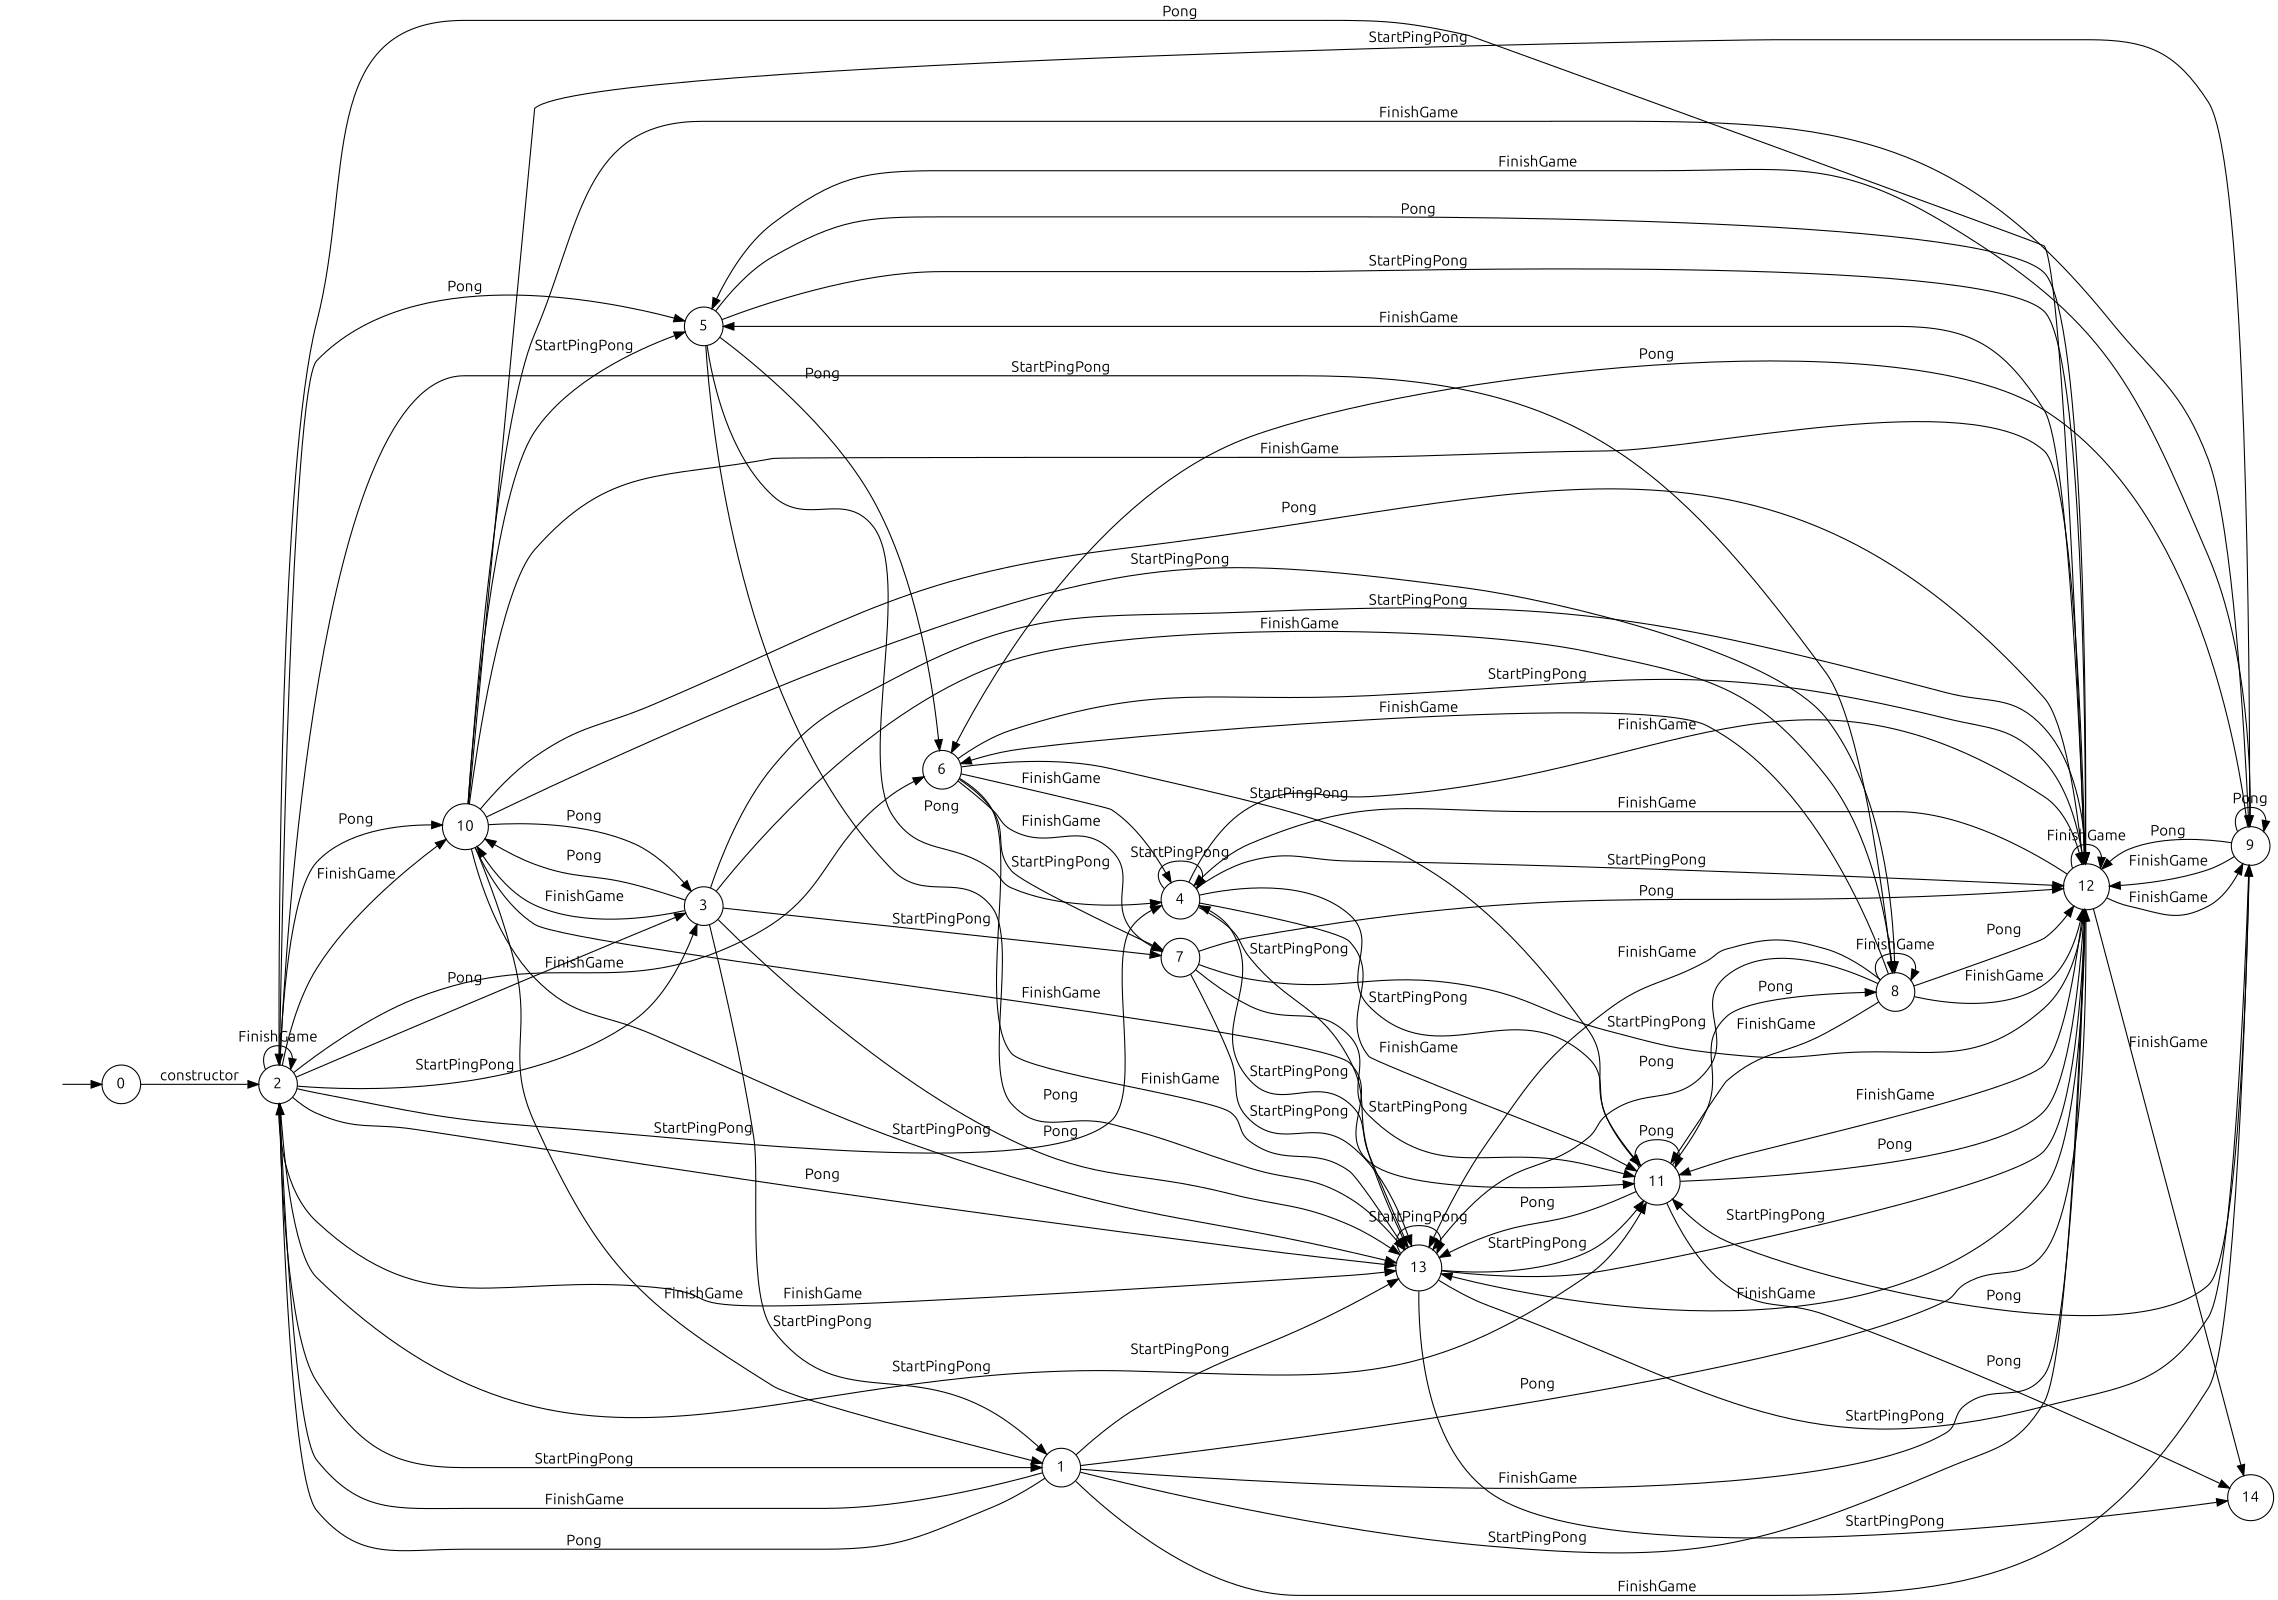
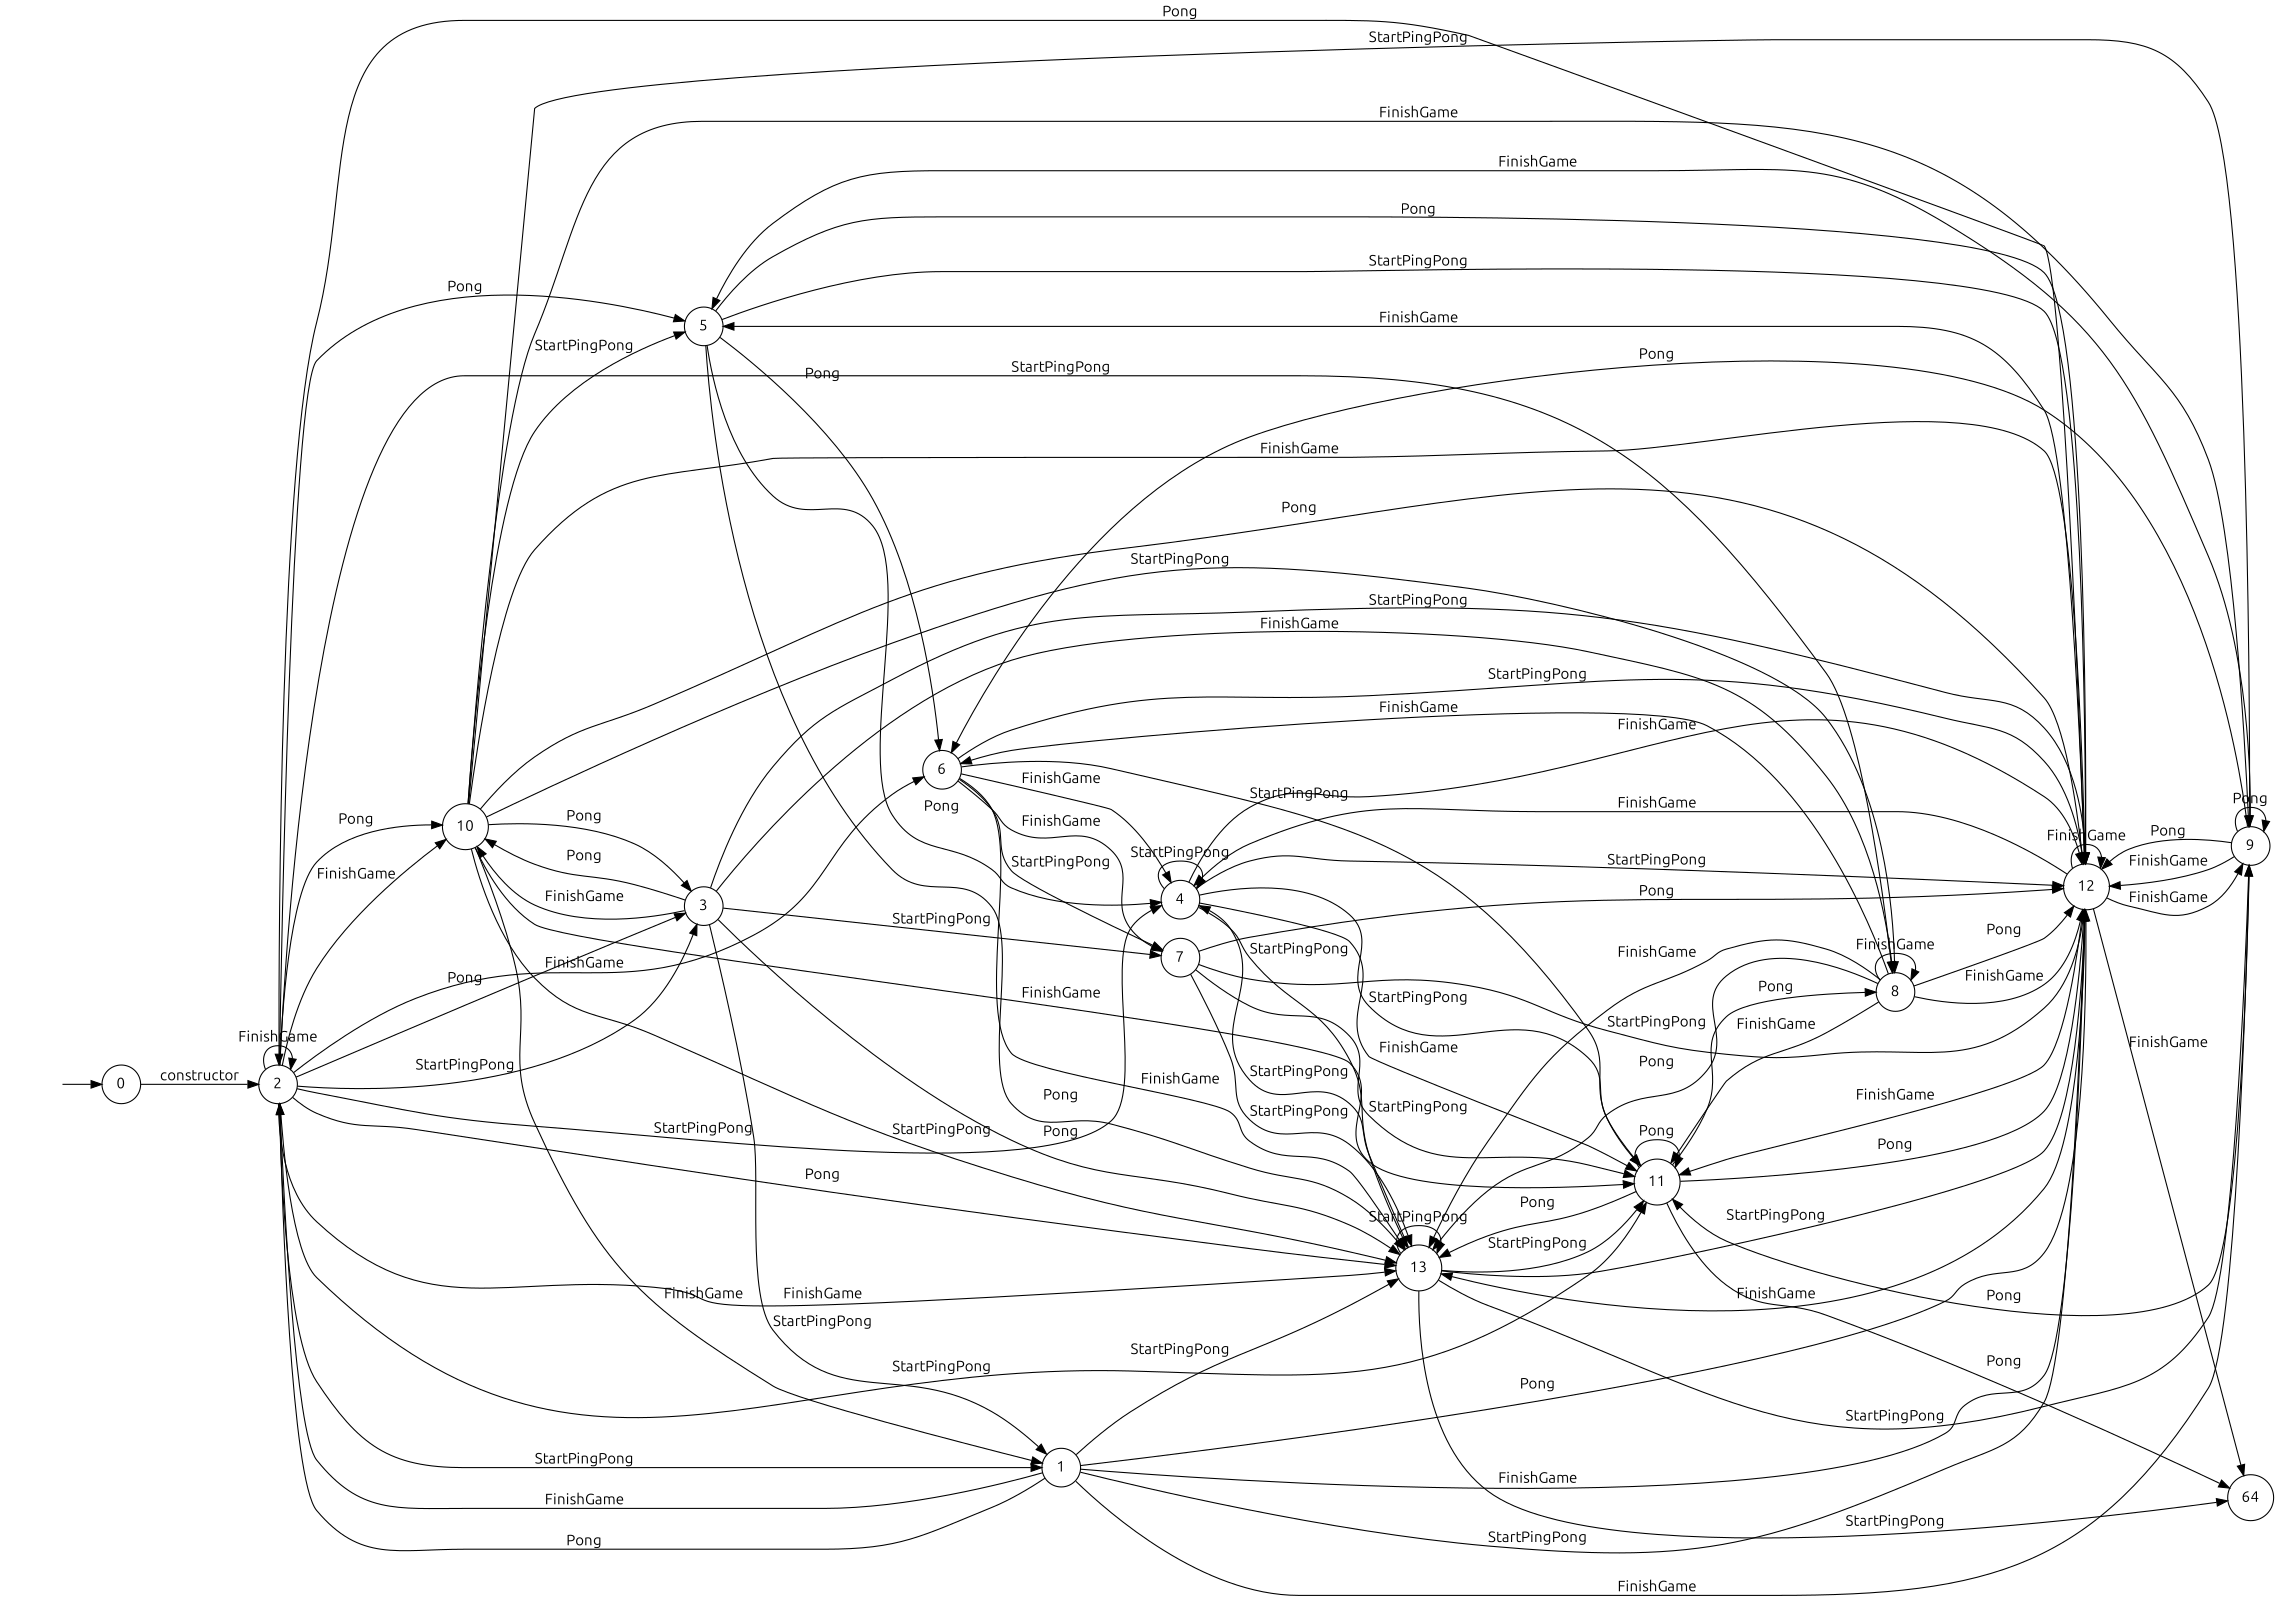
(2251, 1498) -> (2251, 1498)
